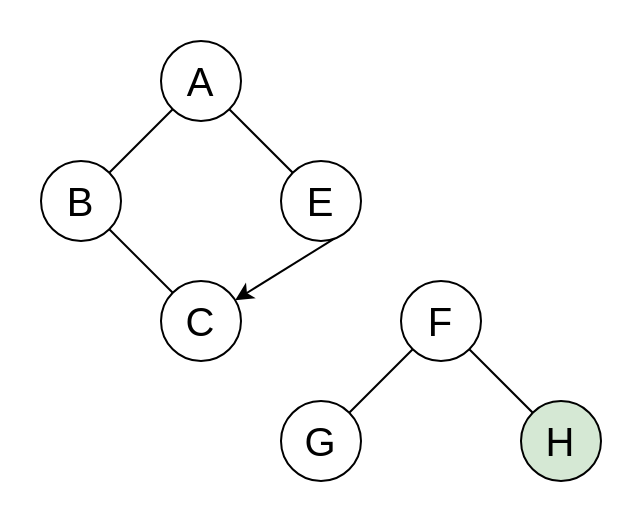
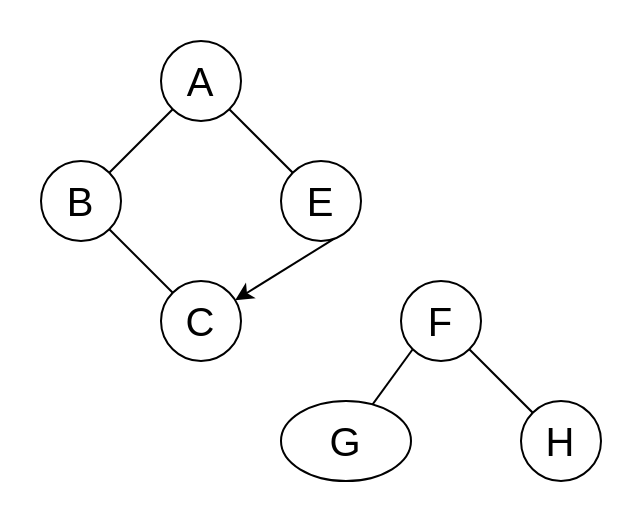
(321, 441) -> (346, 441)
(561, 441) -> (561, 441)
